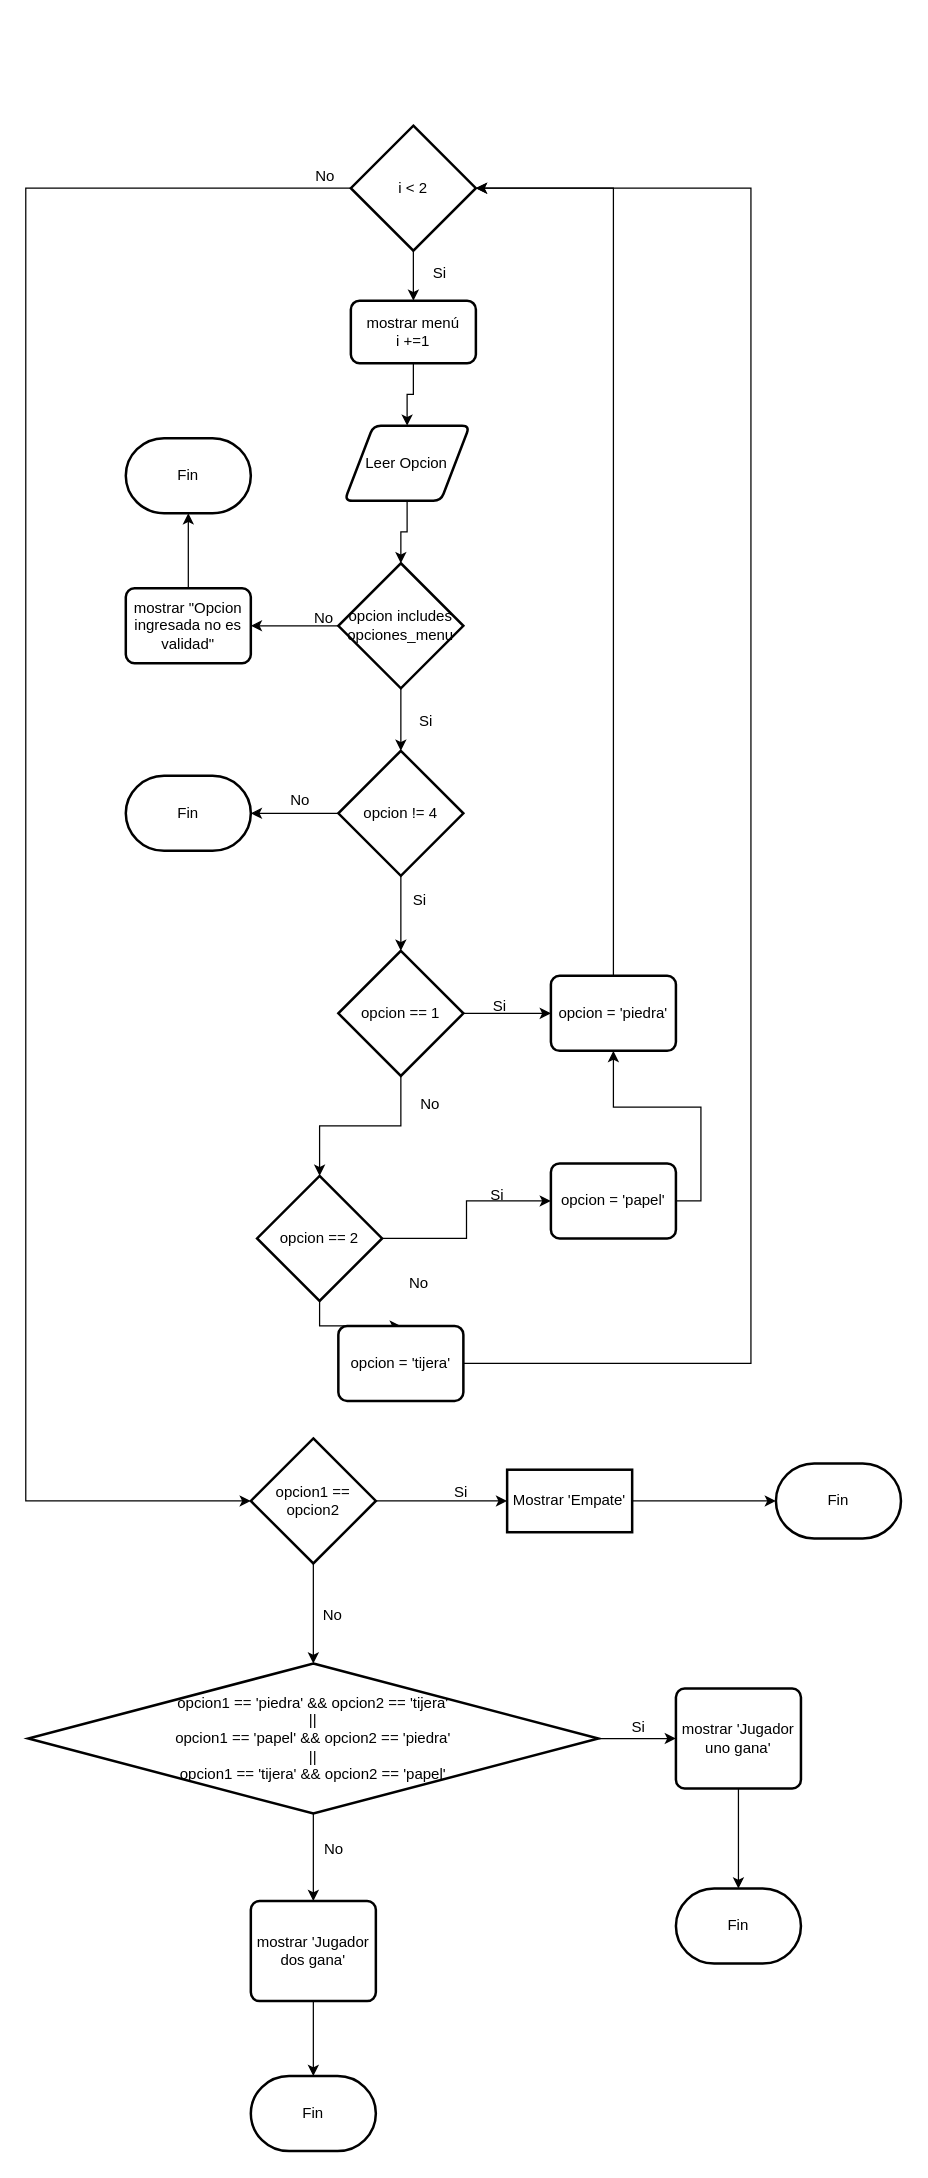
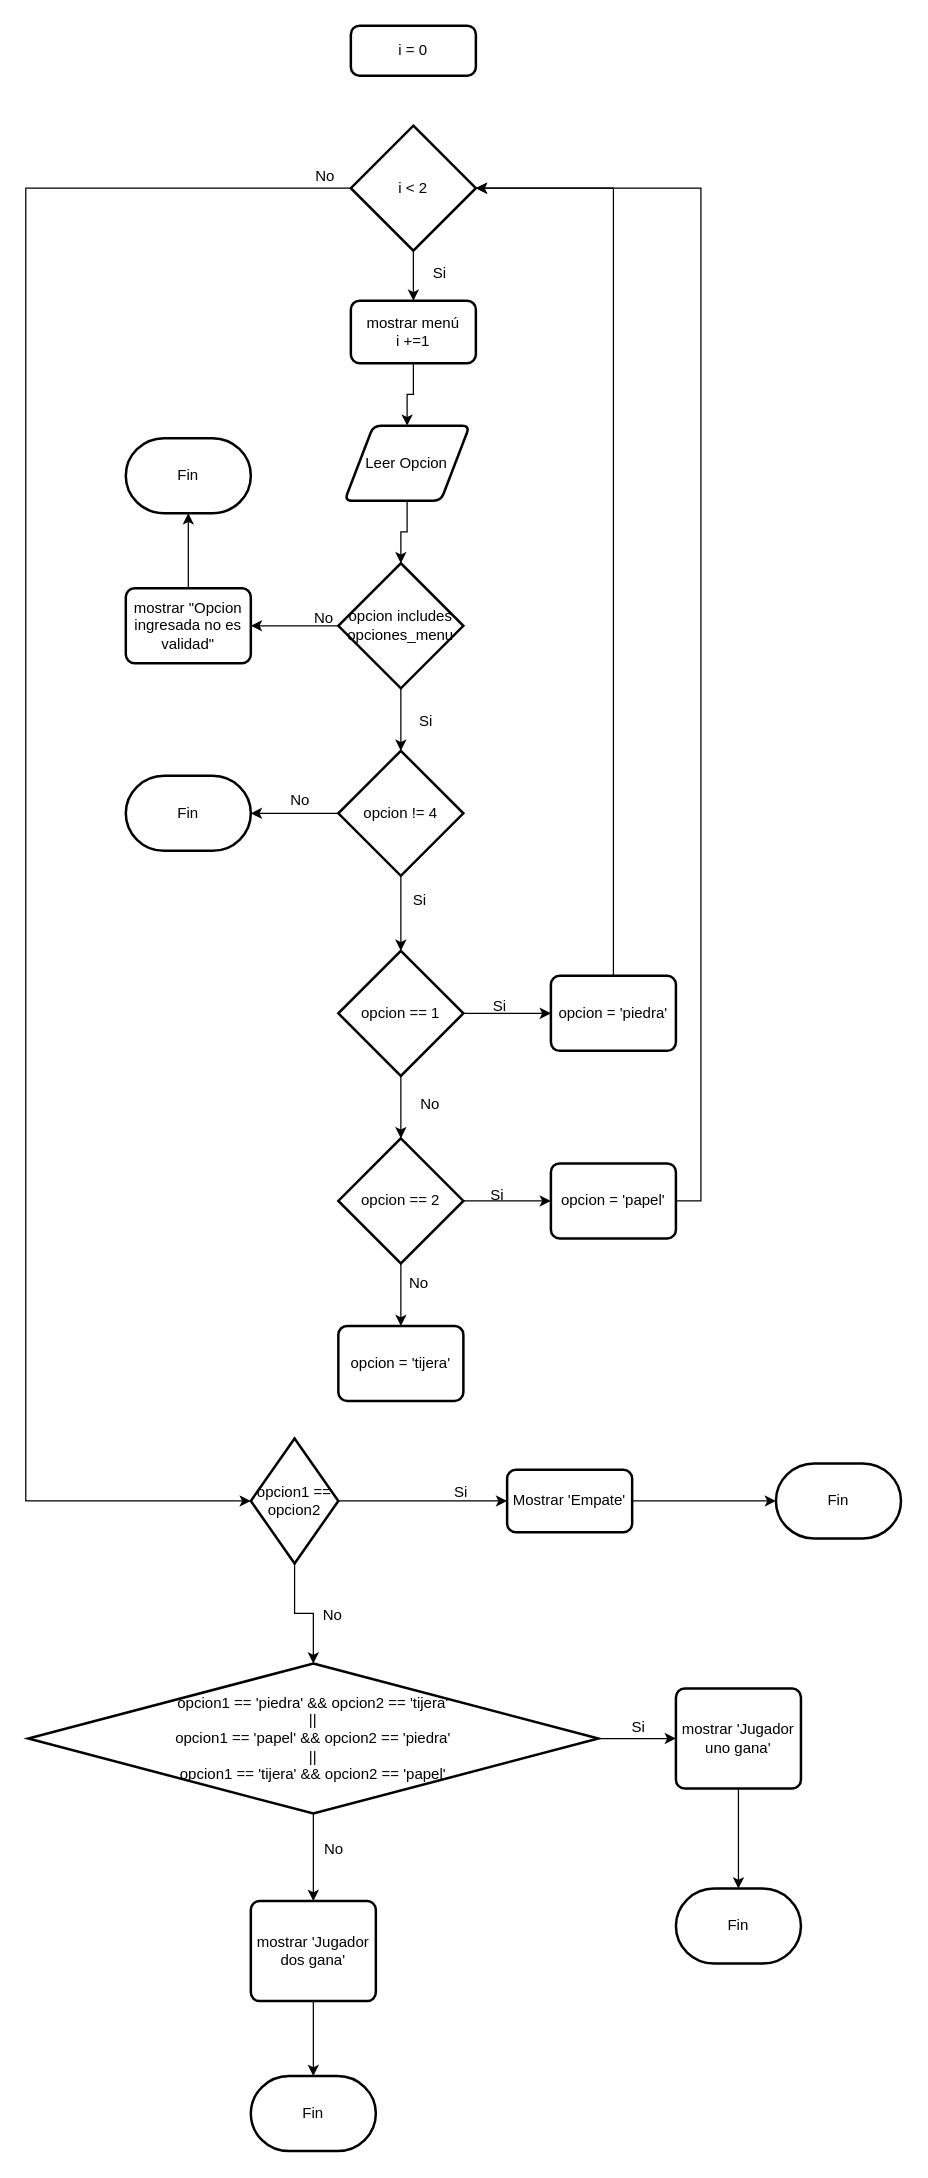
none -> (413, 51)
(751, 895) -> none
(634, 1107) -> (701, 649)
(319, 1238) -> (401, 1201)
(313, 1501) -> (294, 1501)
(569, 1501) -> (569, 1501)
